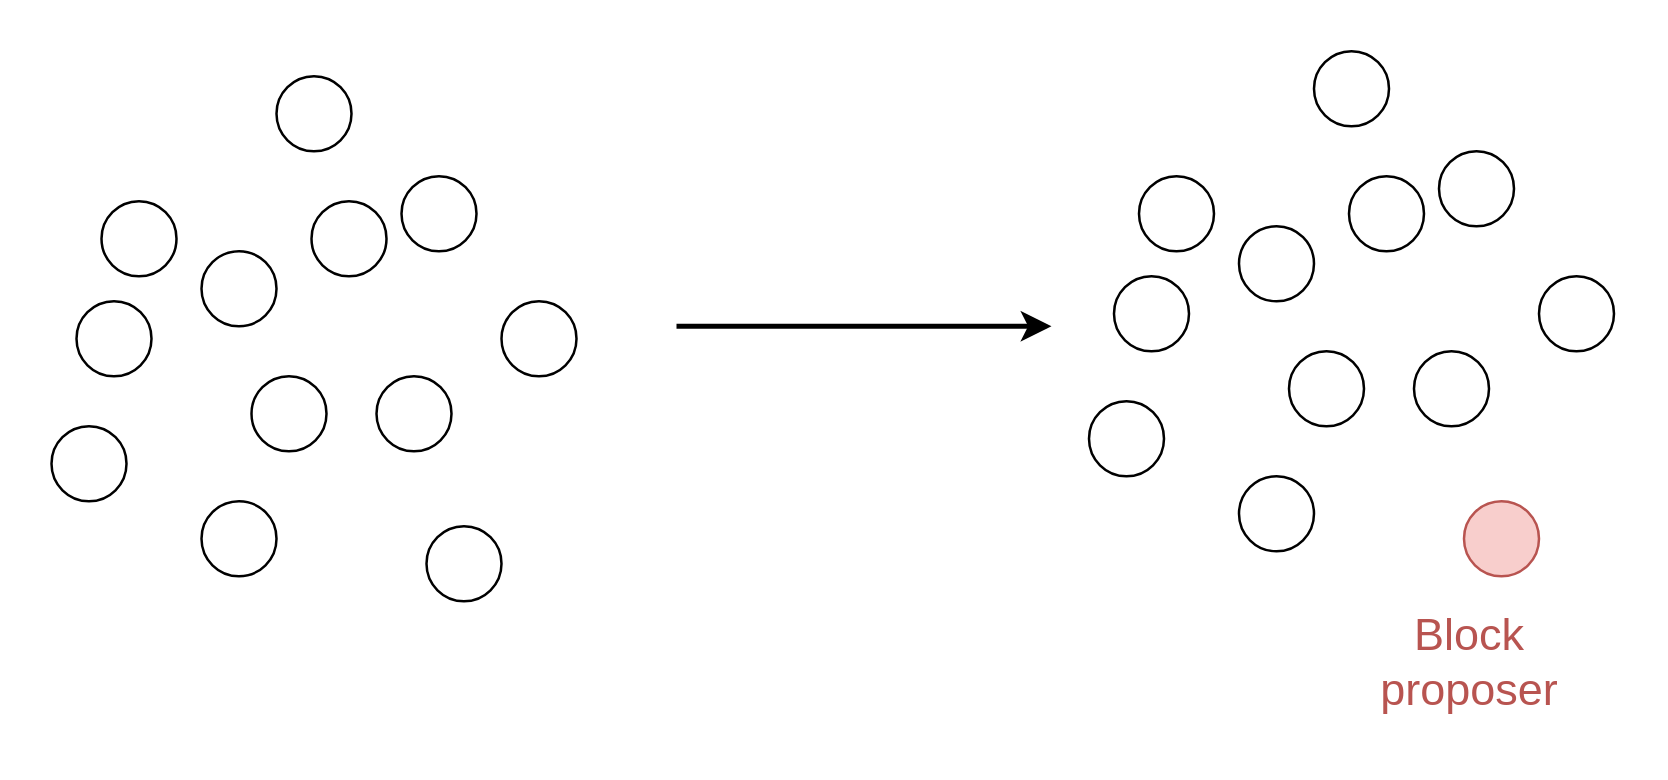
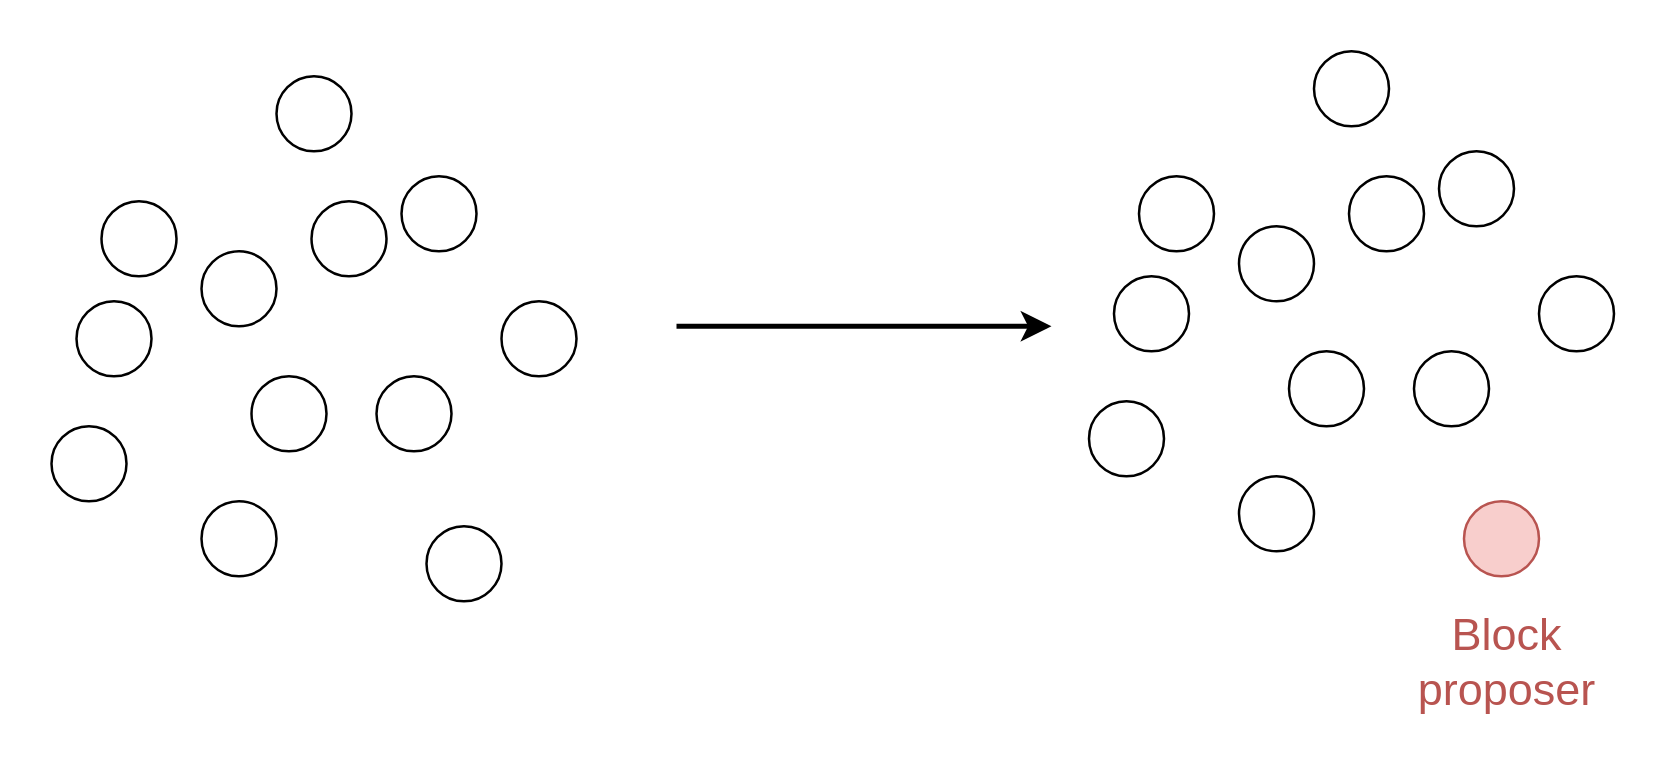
(1470, 664) -> (1508, 664)
